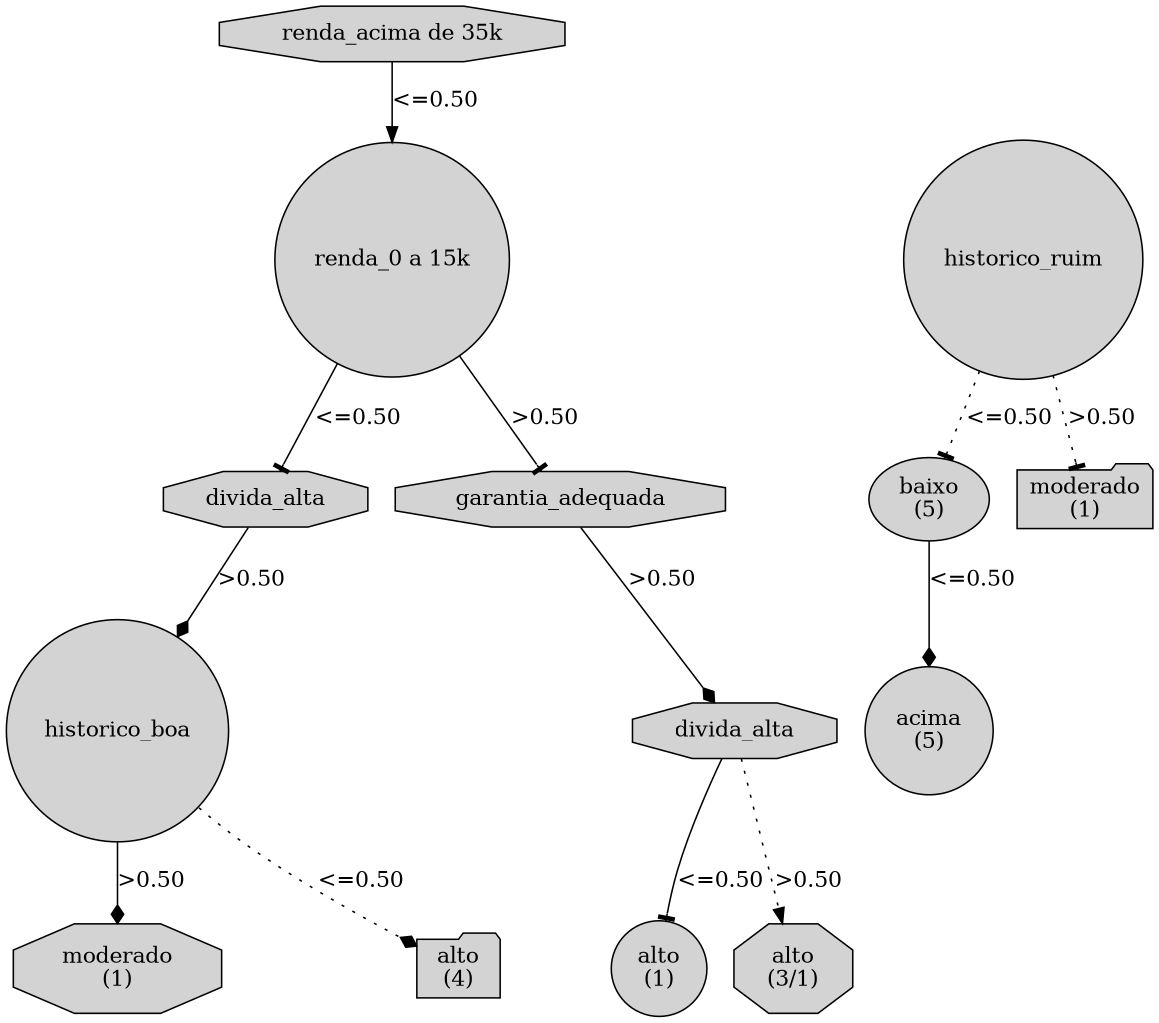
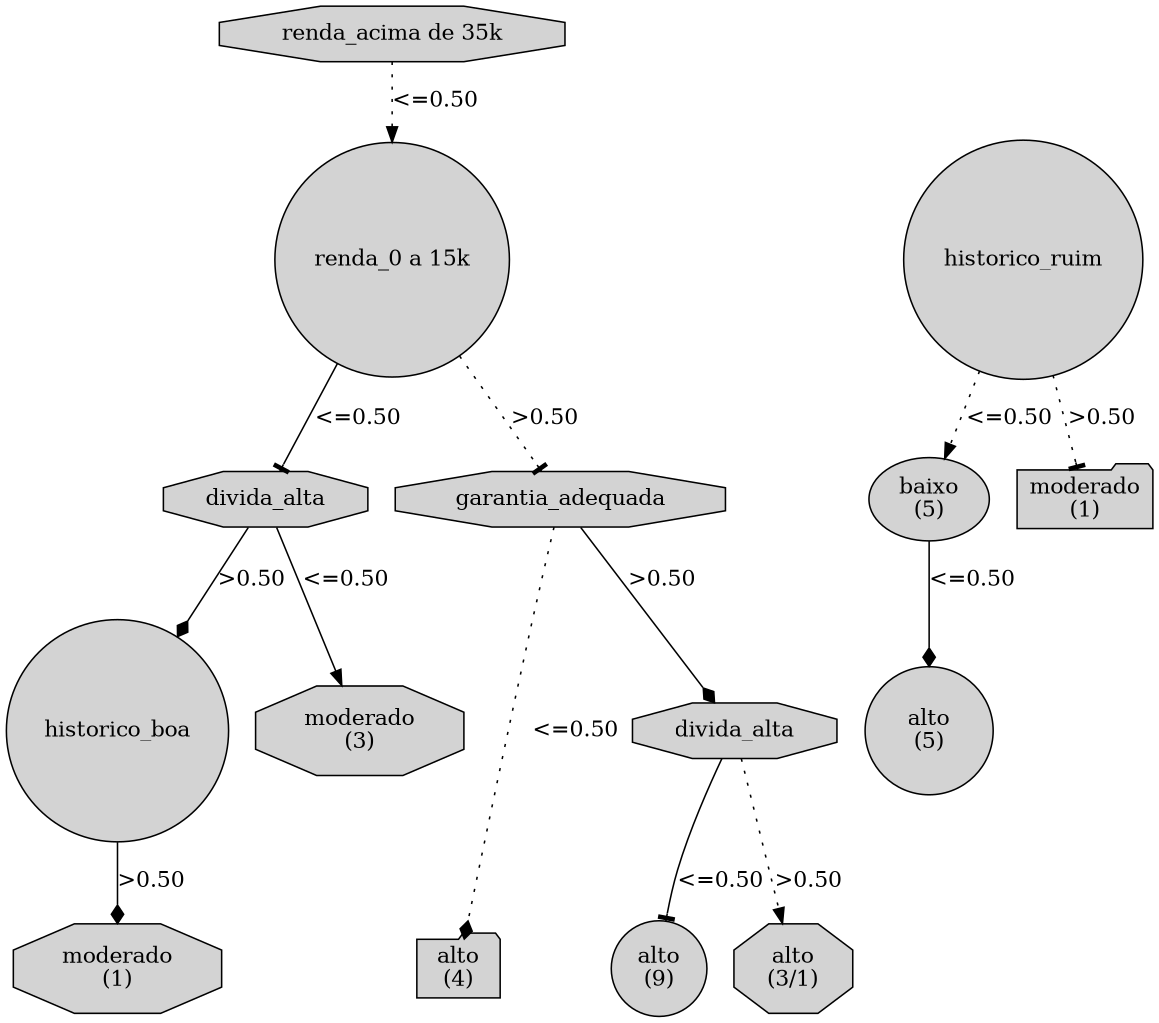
(392, 94) -> (392, 94)
(965, 407) -> (965, 407)
(498, 410) -> (498, 410)
none -> (360, 731)
(929, 731) -> (929, 731)
(296, 878) -> (510, 724)
(659, 969) -> (659, 969)
